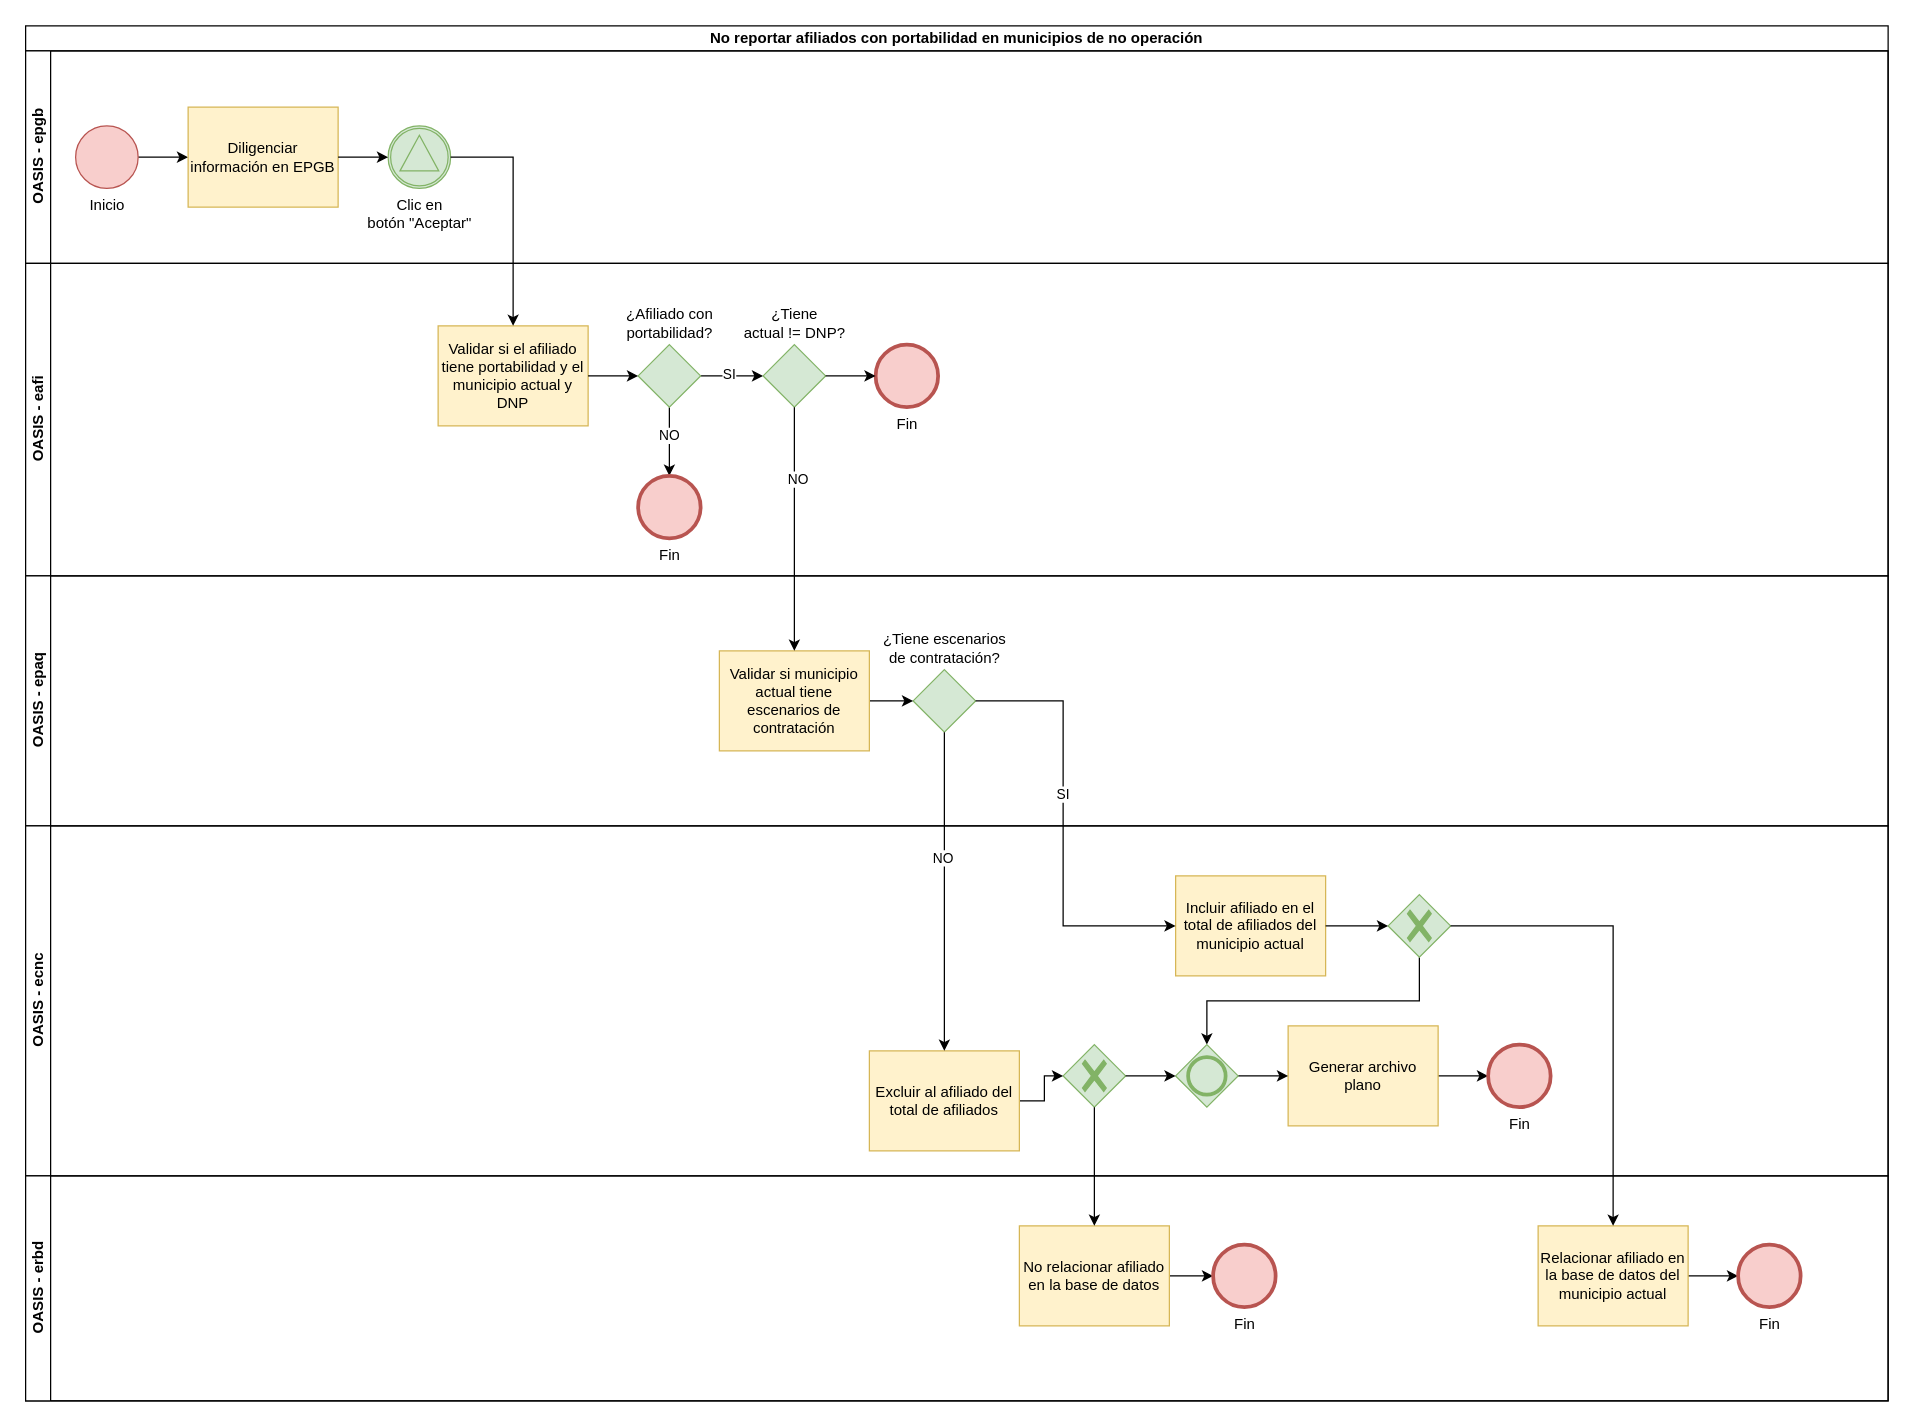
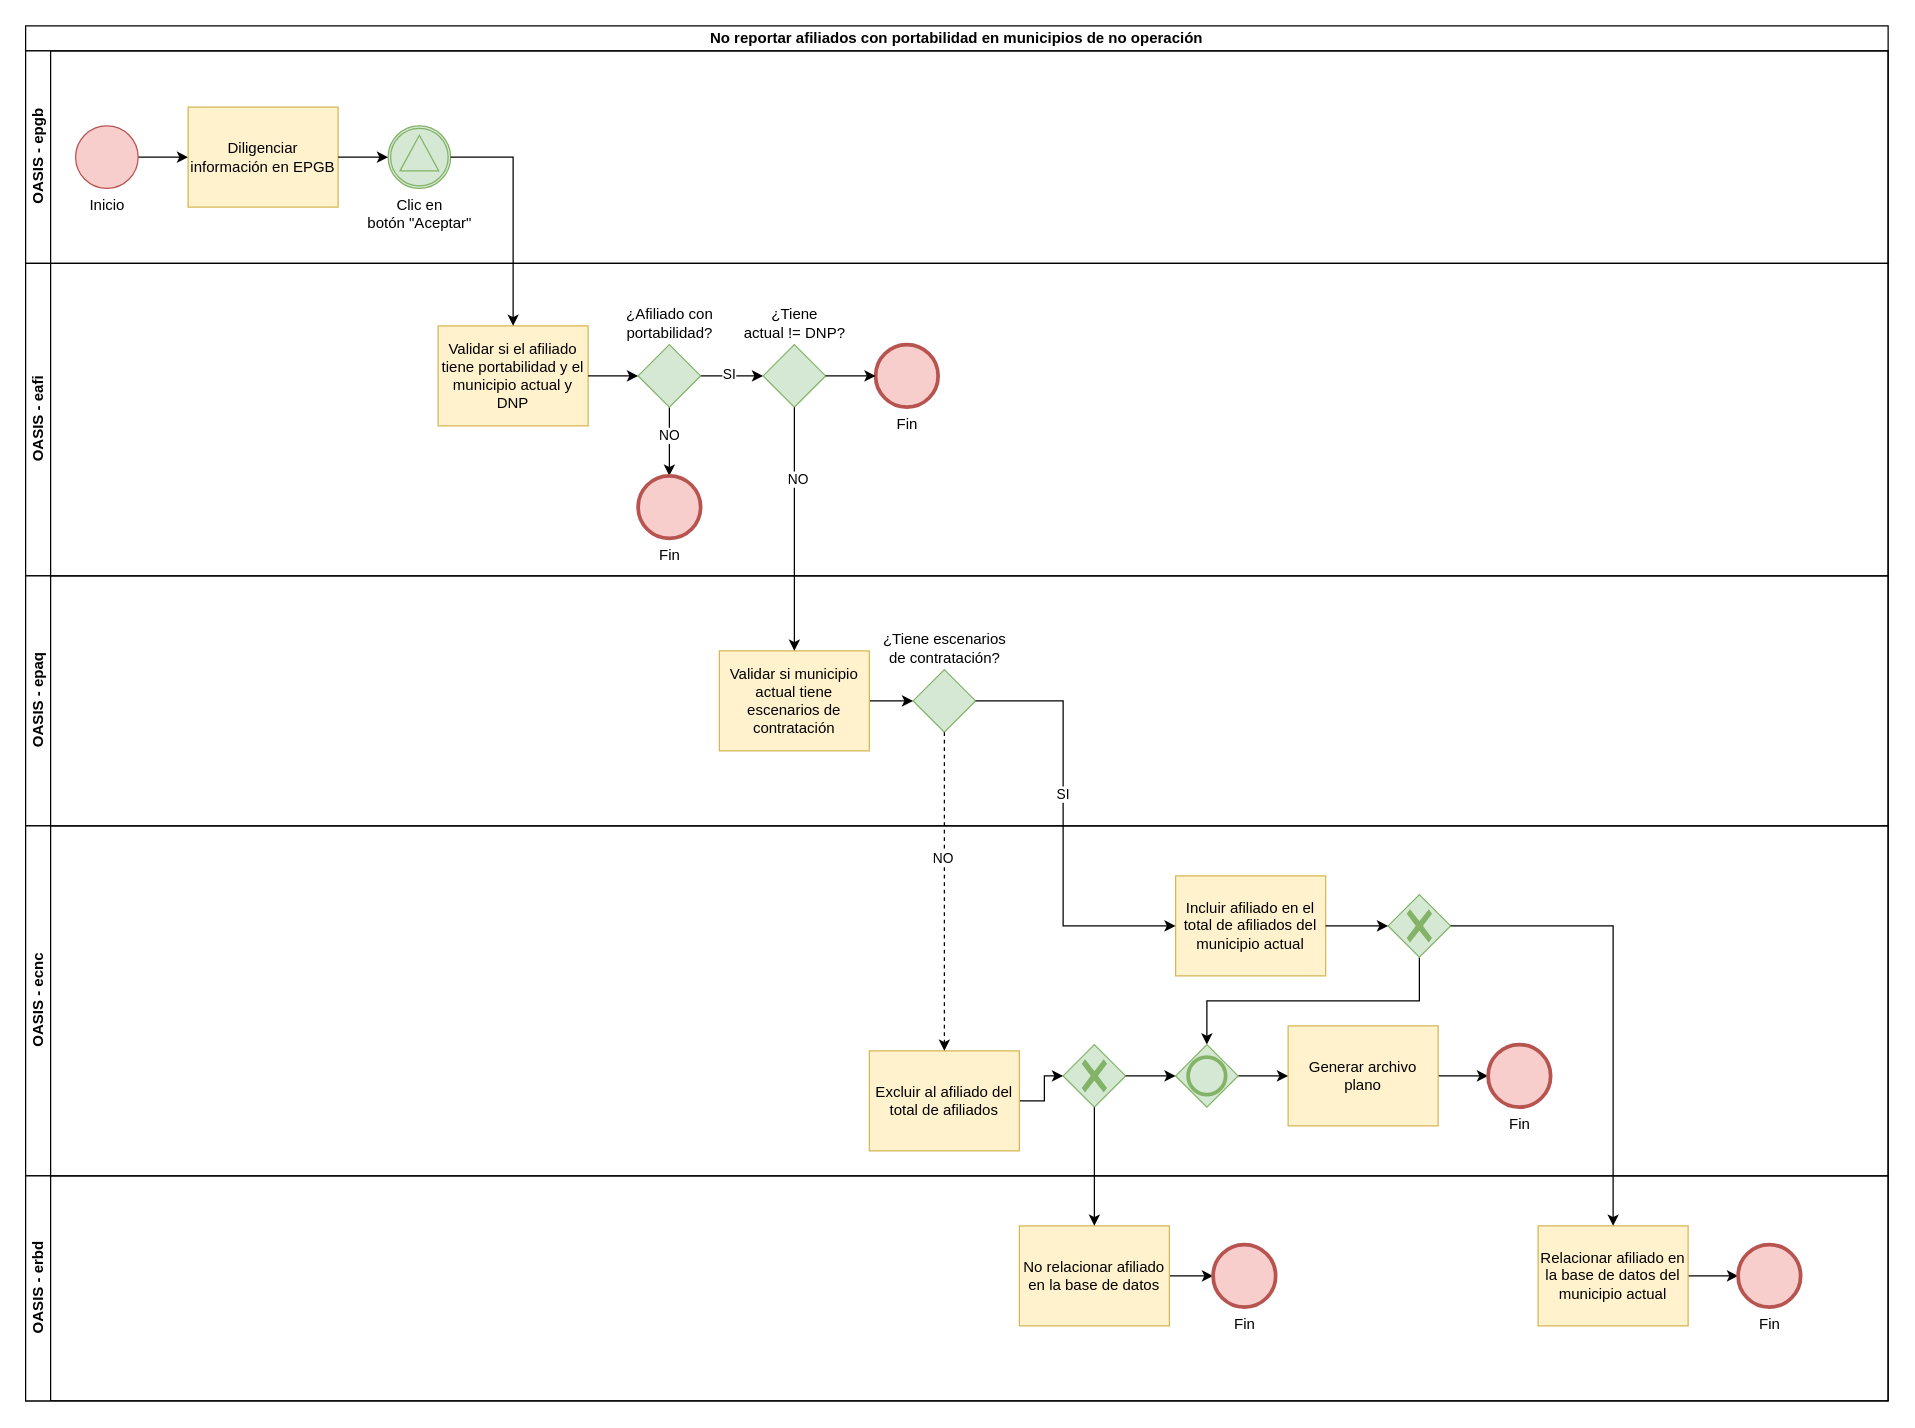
(944, 954) -> (944, 954)
